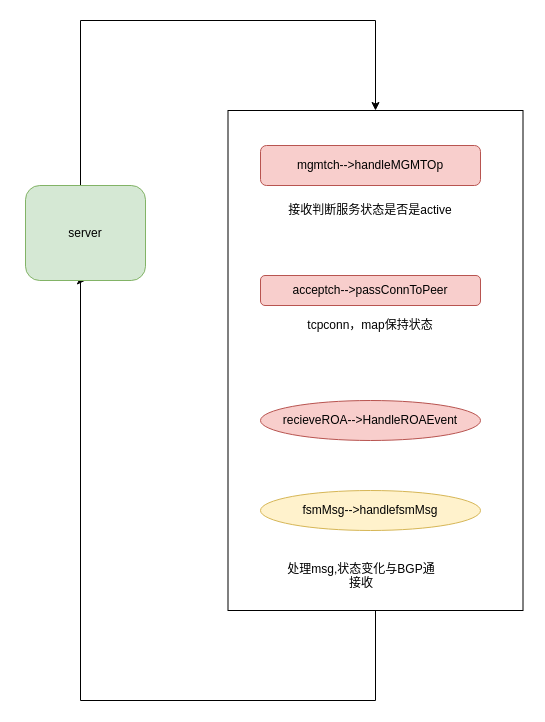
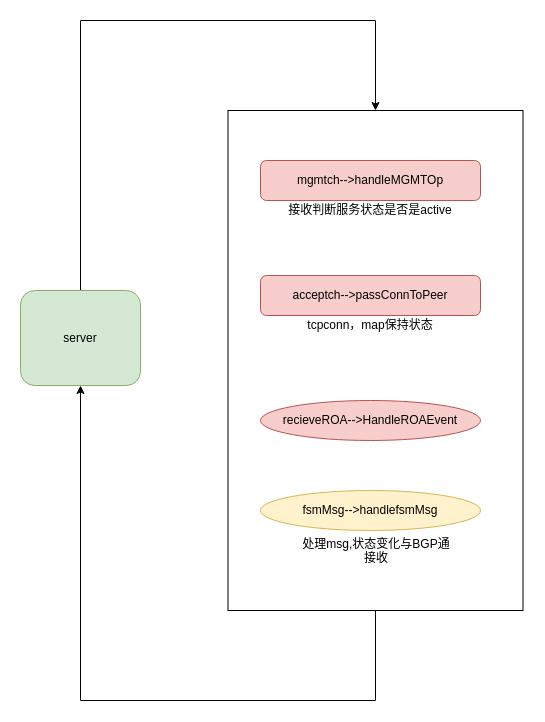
(371, 166) -> (371, 181)
(86, 233) -> (81, 338)
(371, 291) -> (371, 296)
(361, 571) -> (376, 546)
